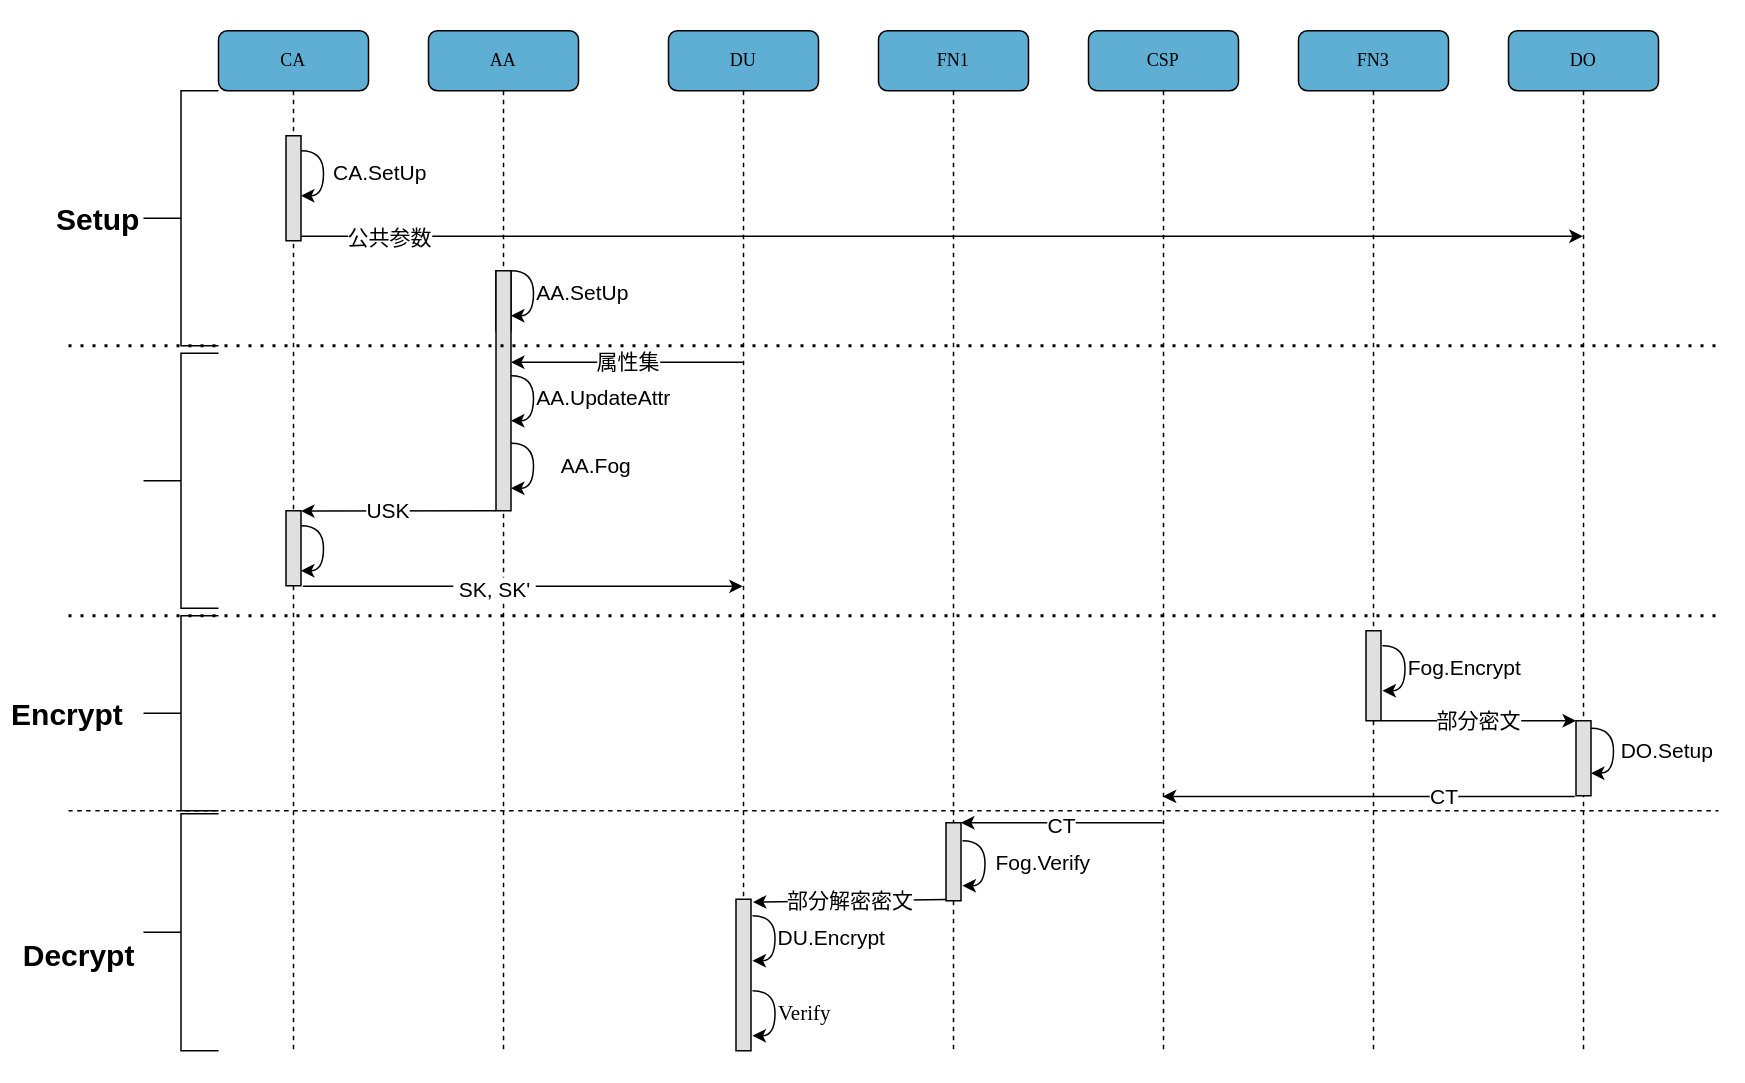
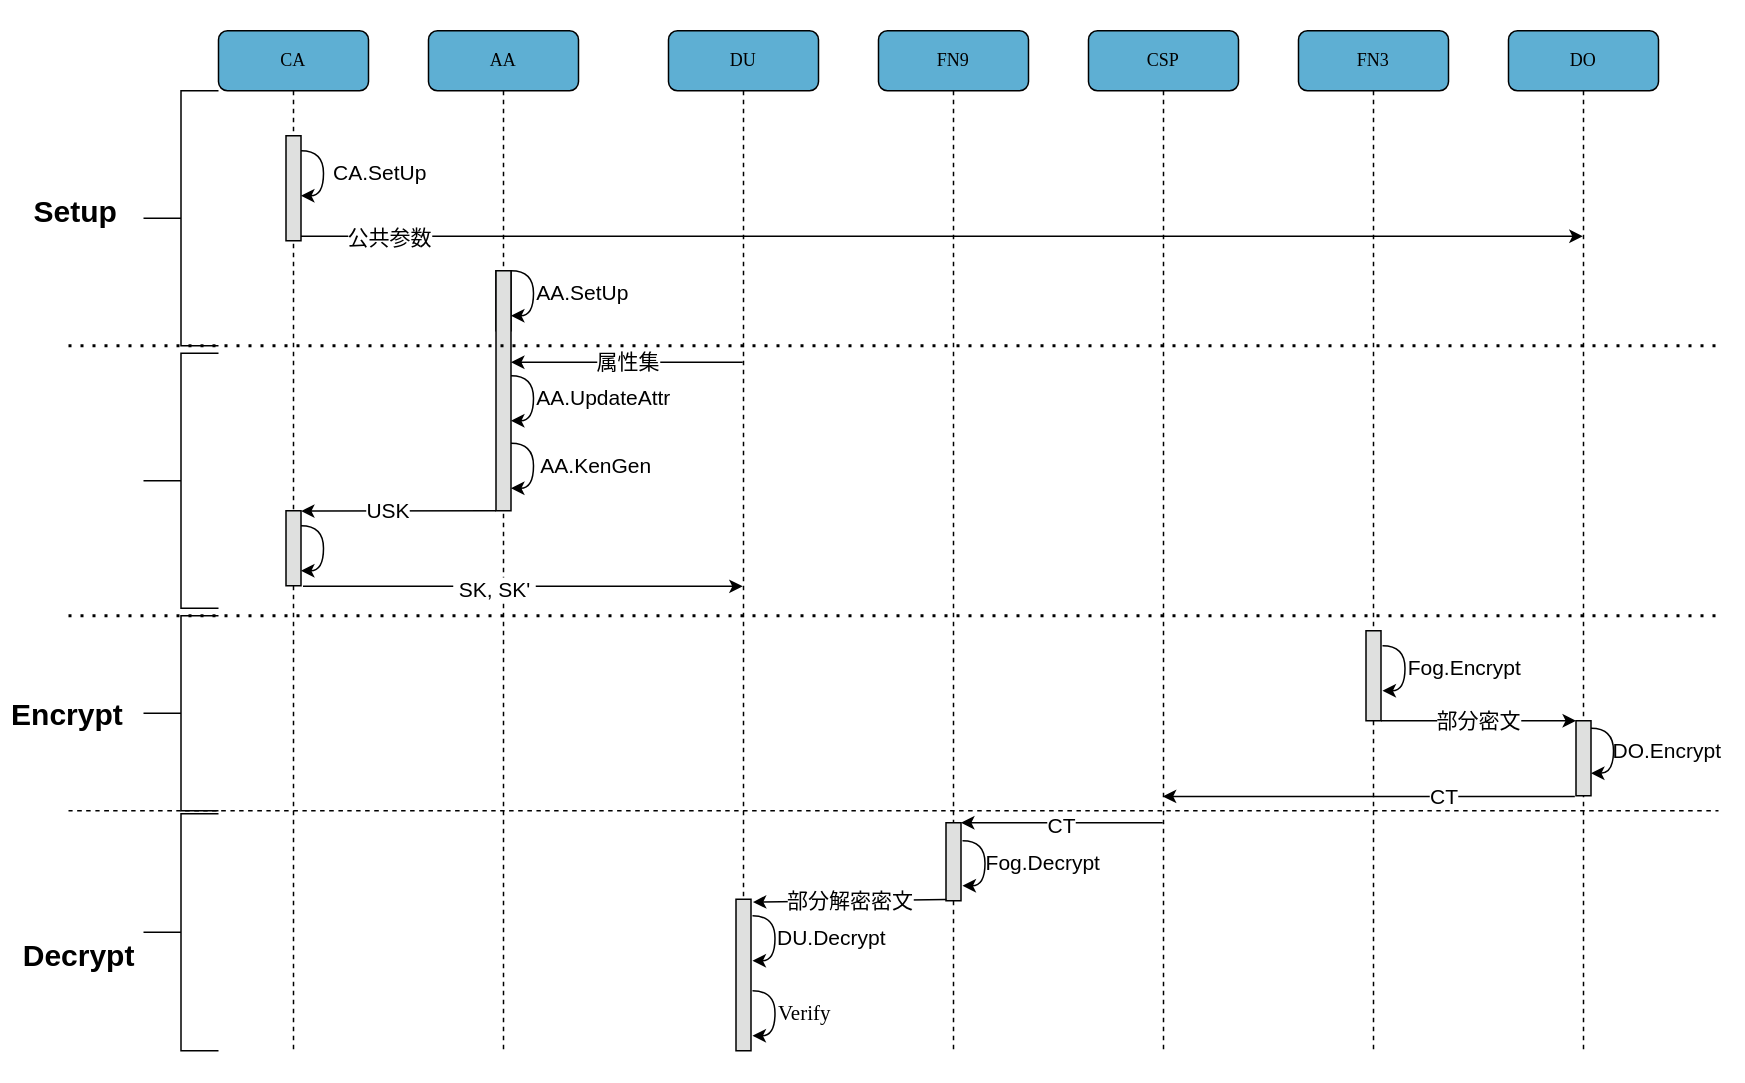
(953, 61) -> (953, 61)
(98, 218) -> (76, 211)
(596, 466) -> (596, 466)
(1667, 751) -> (1667, 751)
(1043, 863) -> (1043, 863)
(832, 938) -> (832, 938)
